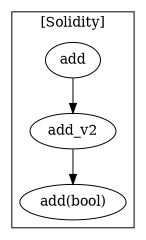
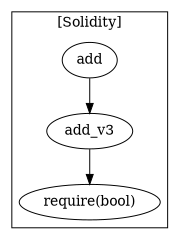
(73, 131) -> (90, 131)
(73, 202) -> (90, 202)
